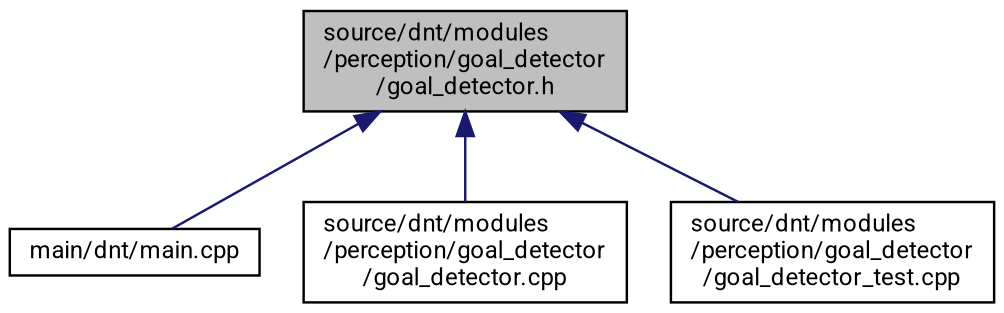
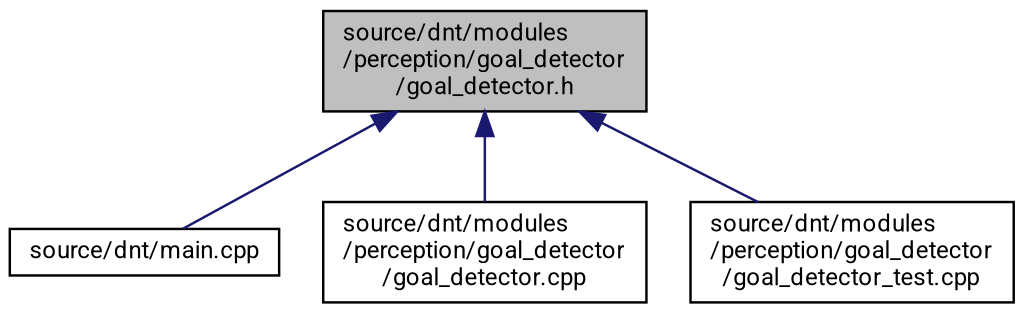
(135, 252) -> (144, 252)
